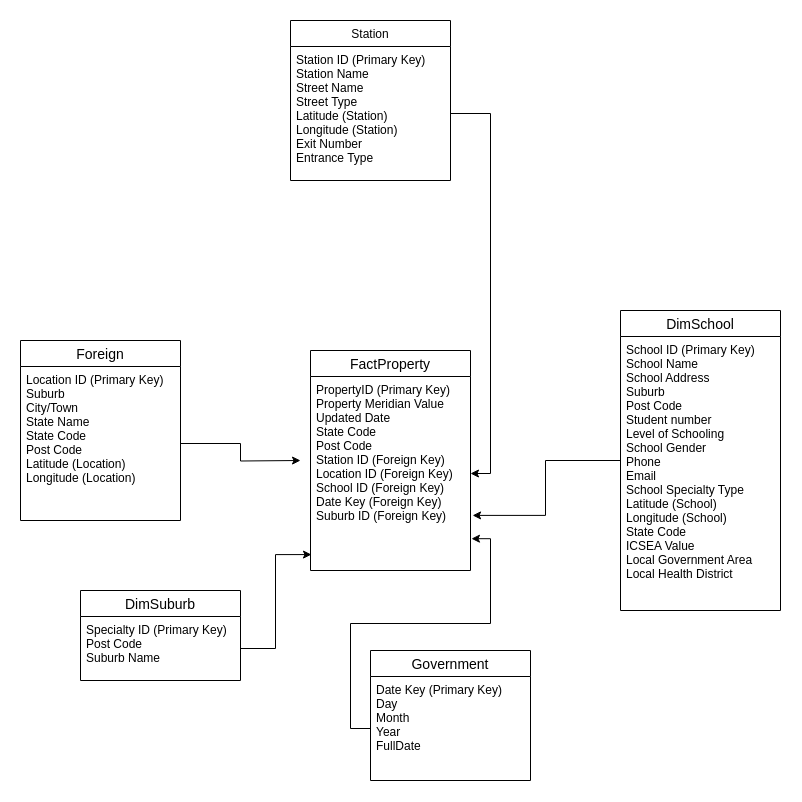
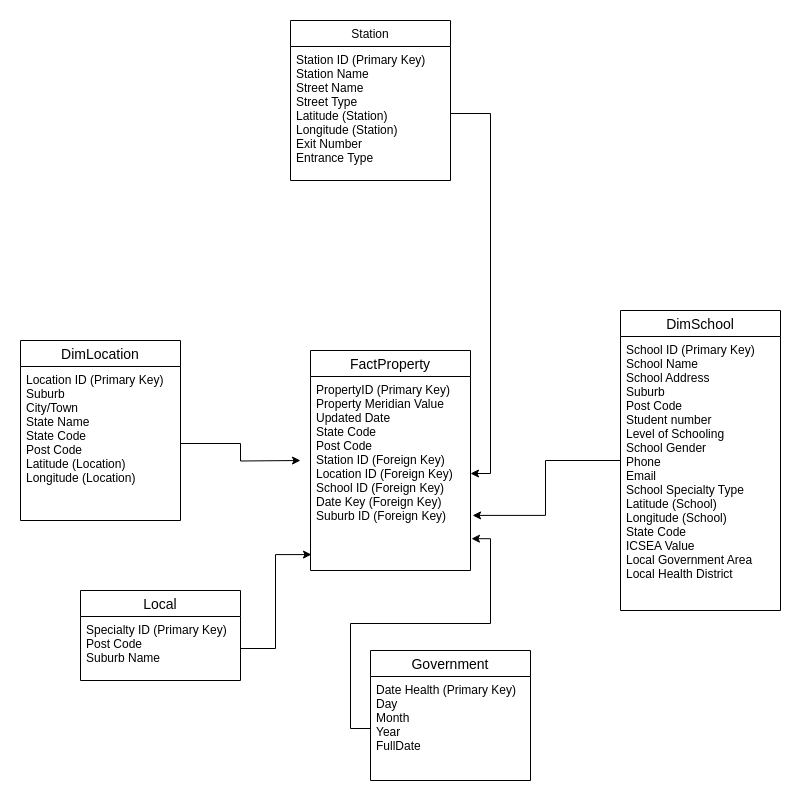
(100, 354) -> (100, 354)
(160, 604) -> (160, 604)
(444, 690) -> (452, 690)
